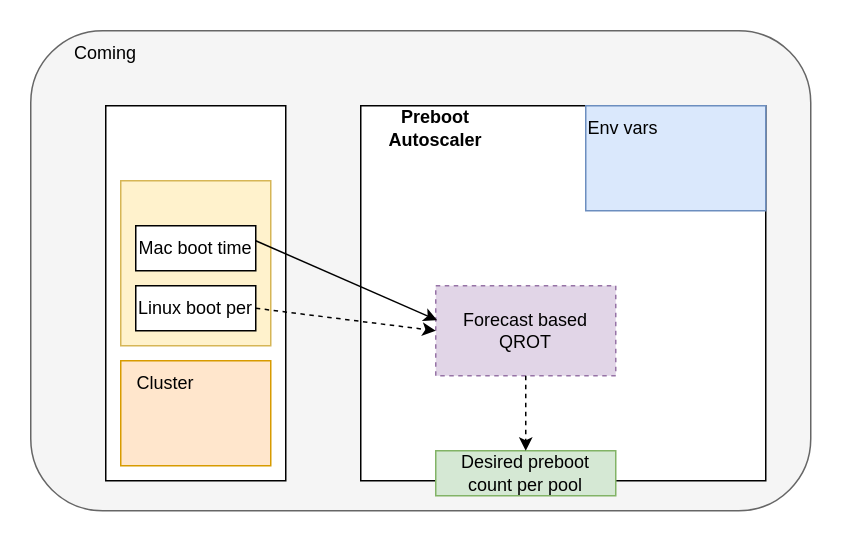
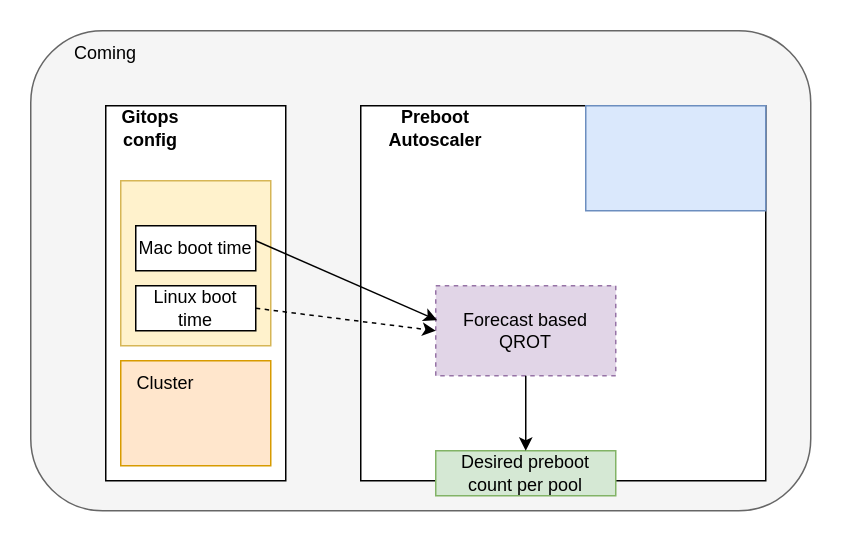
none -> (151, 128)
(623, 128) -> none
(196, 308) -> (196, 308)
(526, 409) -> (526, 409)
